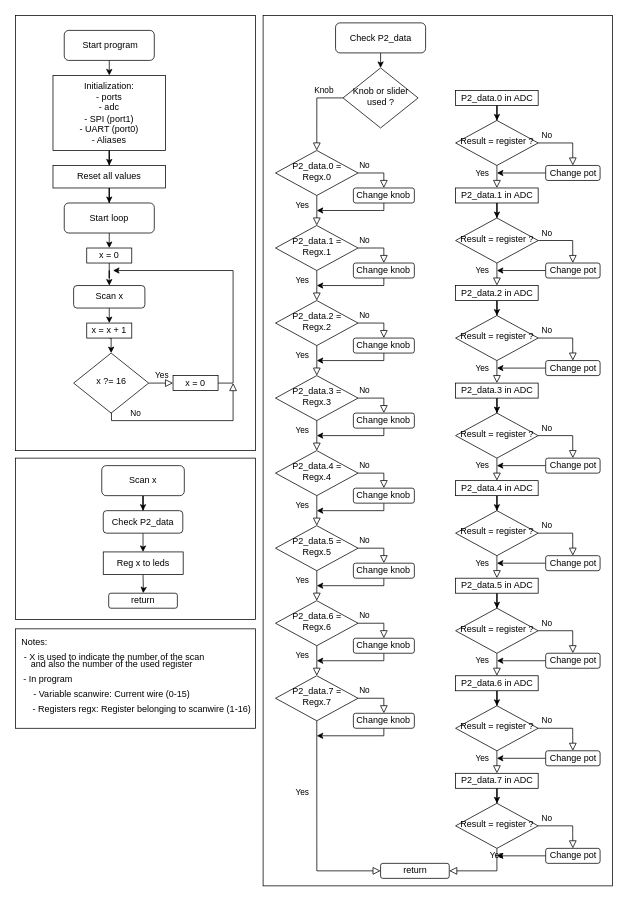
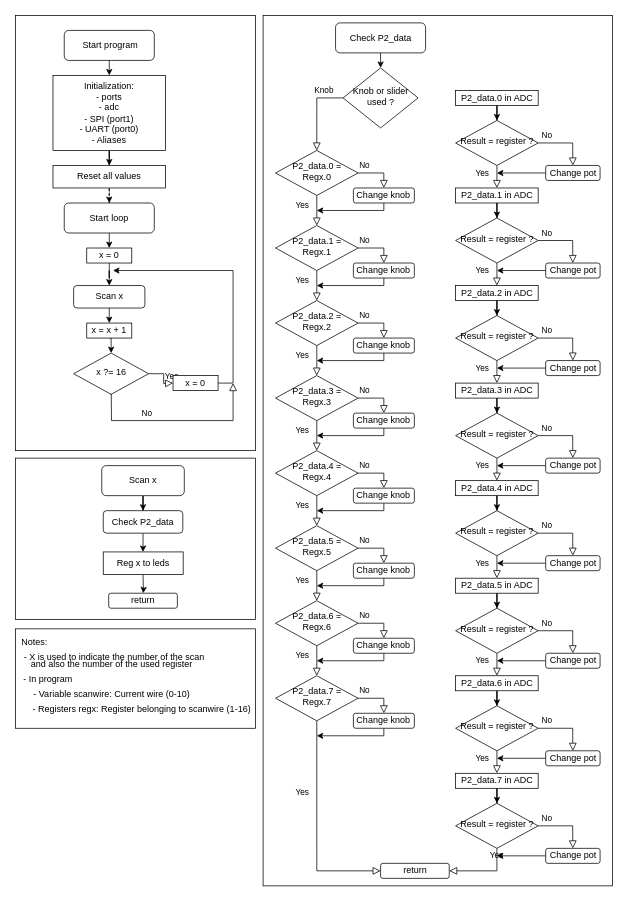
(109, 189) -> (109, 189)
(111, 383) -> (111, 374)
(112, 694) -> (112, 694)
